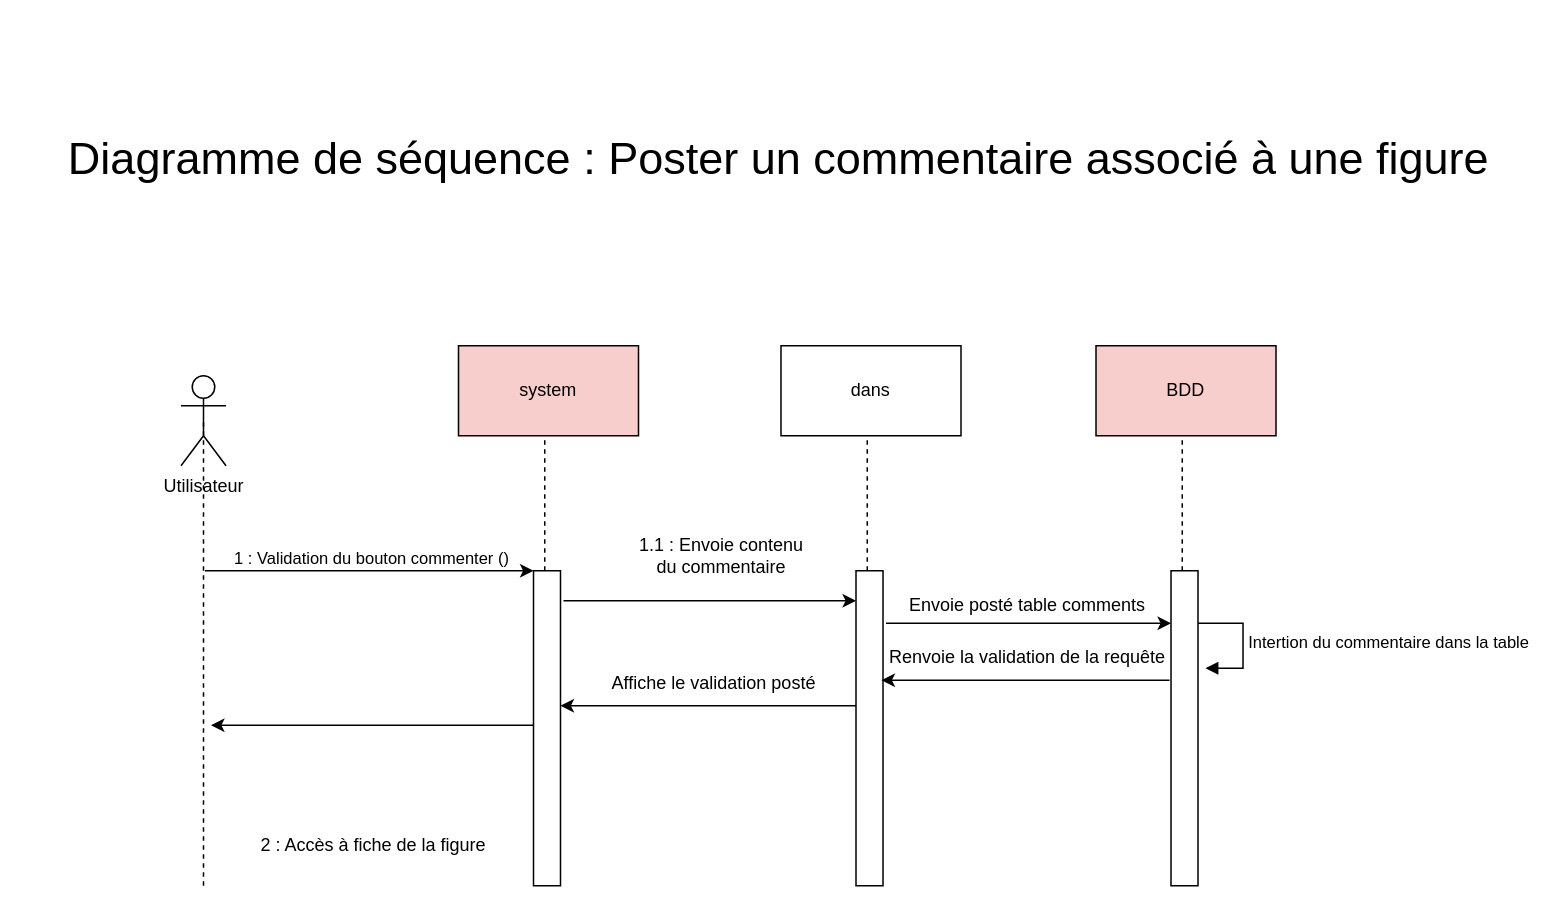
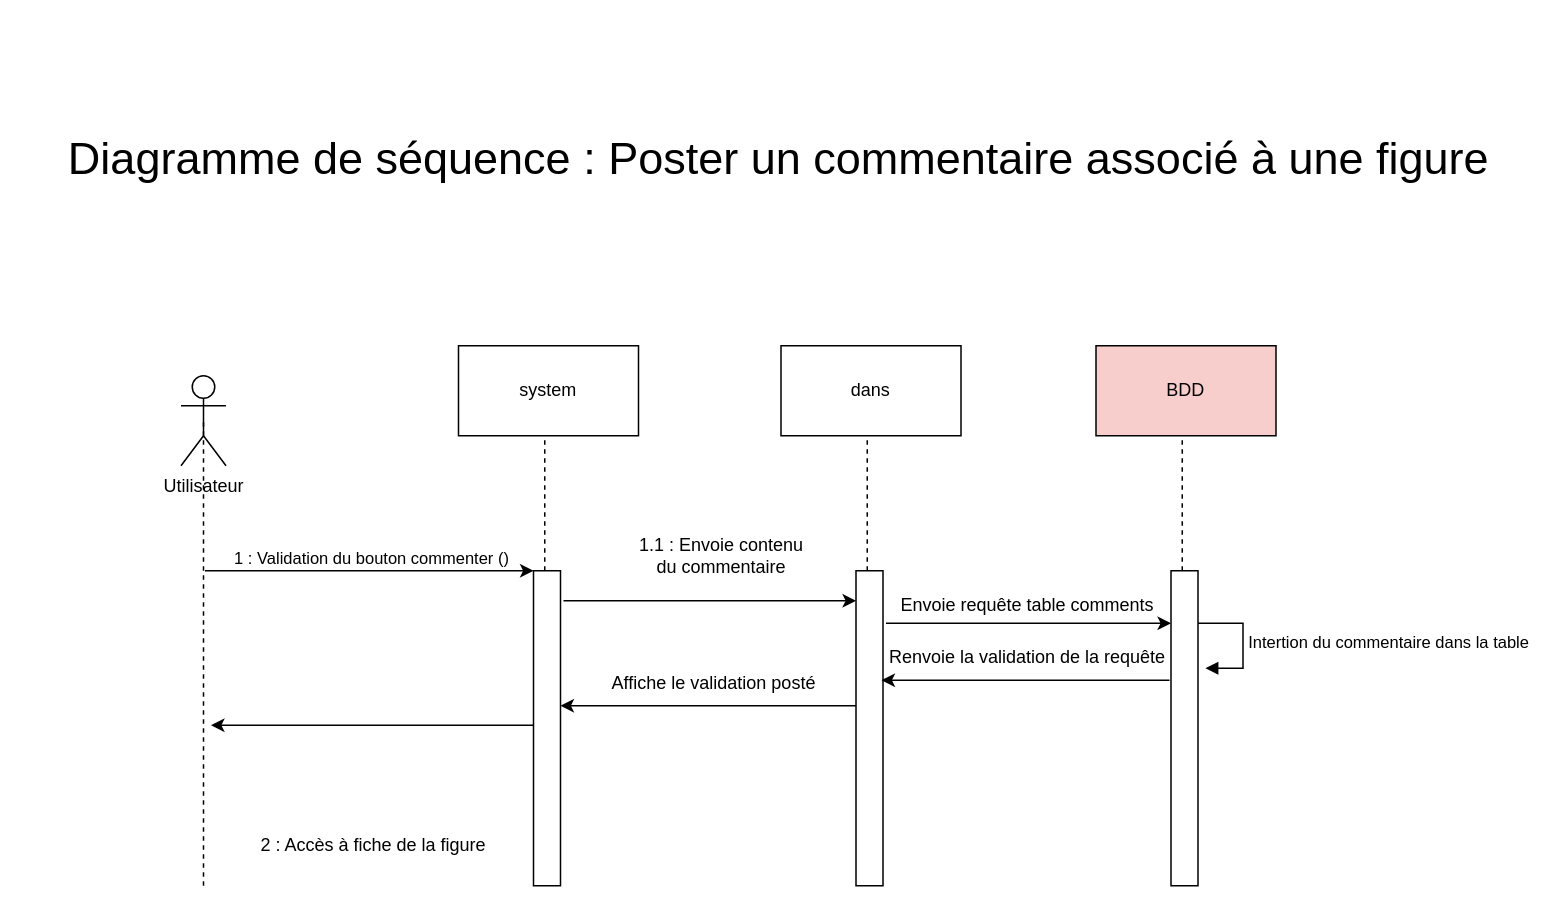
(548, 391) -> (548, 391)
(1028, 605) -> (1028, 605)
